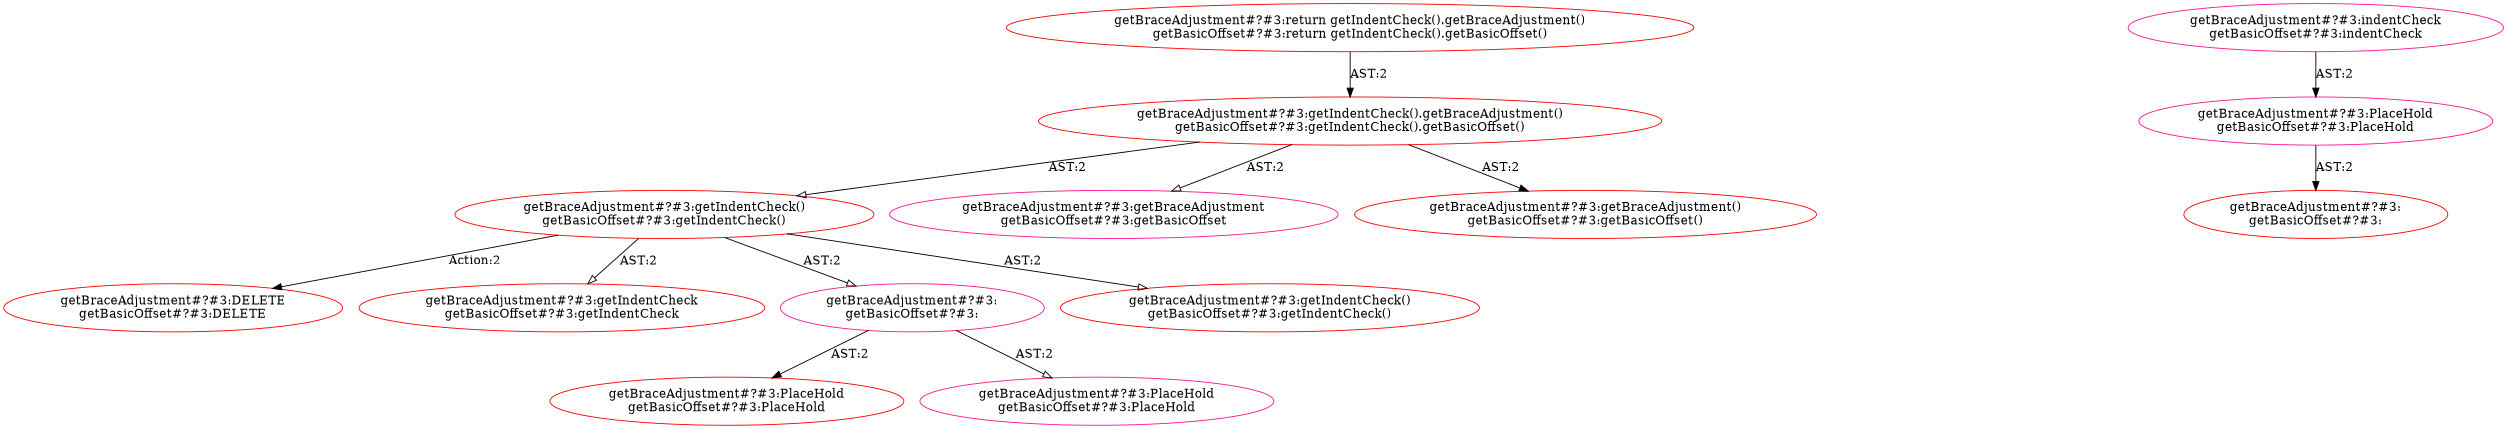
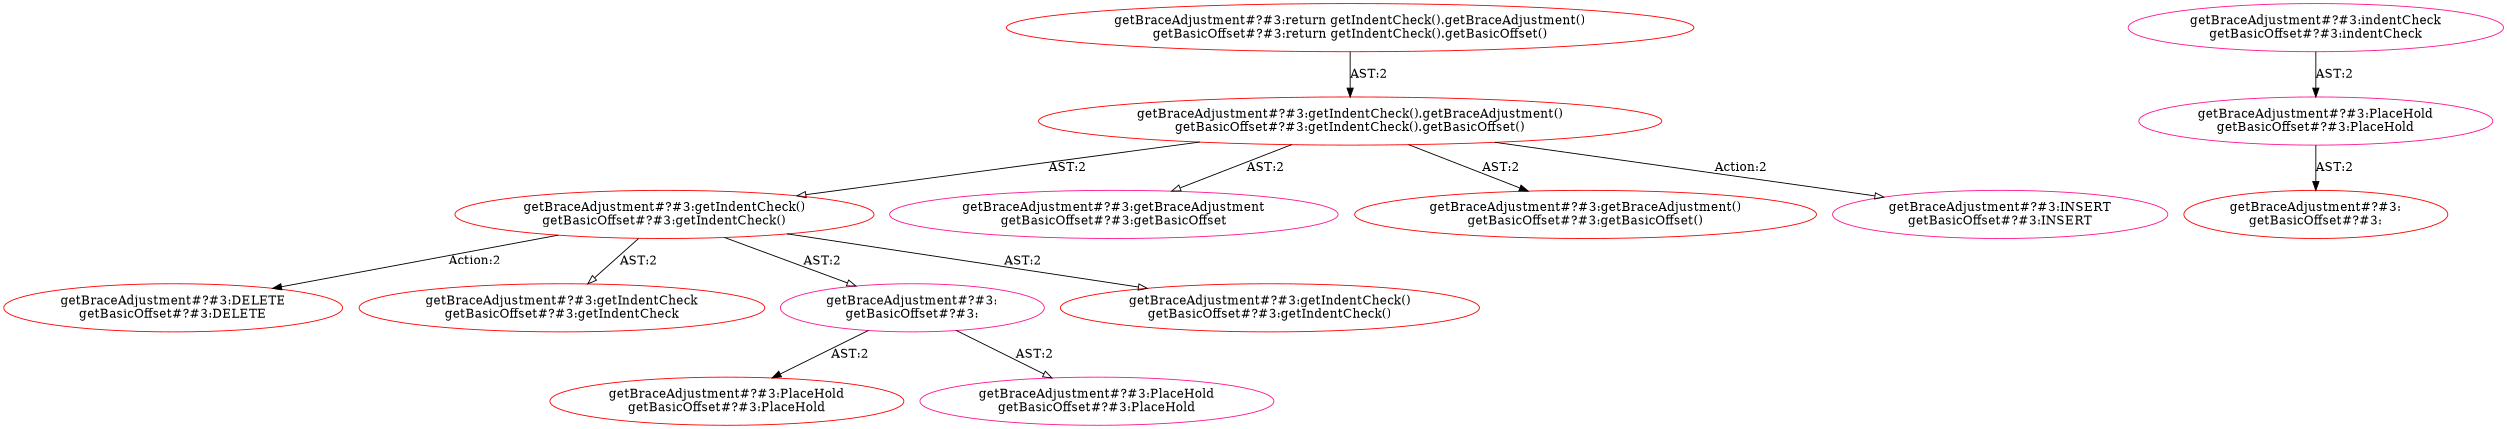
none -> (2000, 214)
